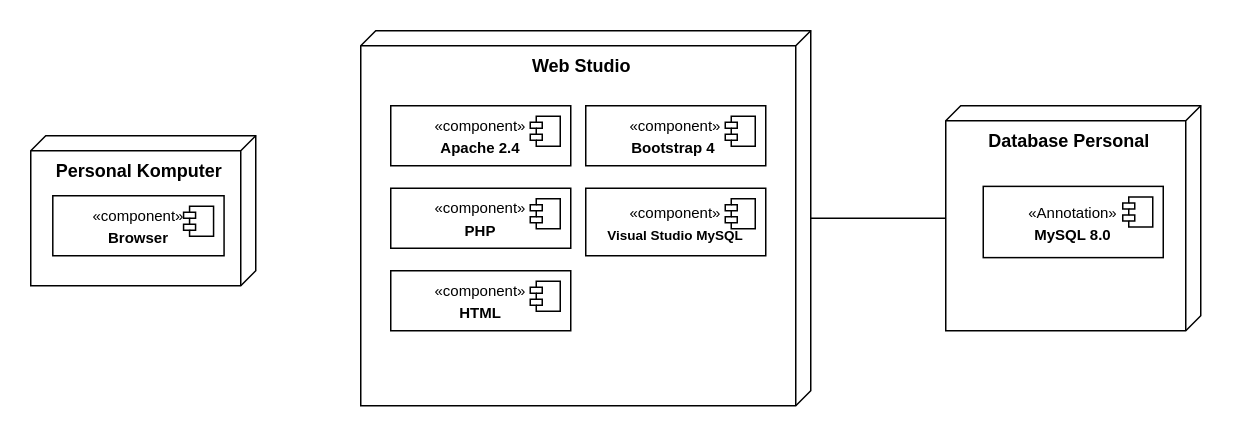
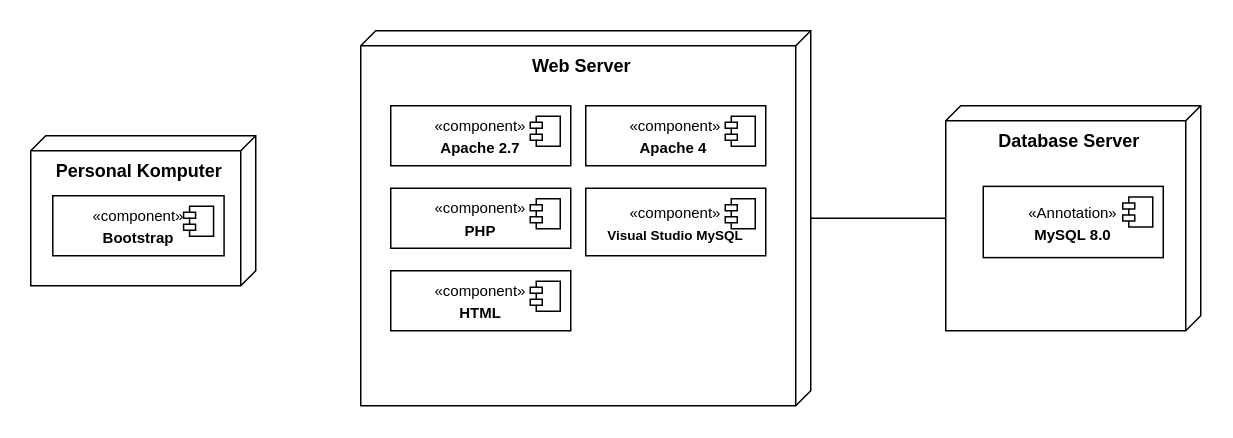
(582, 67) -> (582, 67)
(481, 136) -> (481, 136)
(676, 136) -> (676, 136)
(1070, 142) -> (1070, 142)
(139, 226) -> (139, 226)
